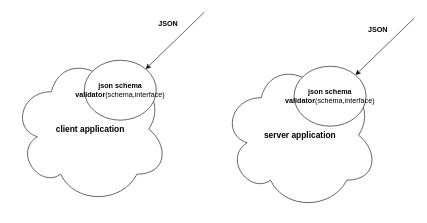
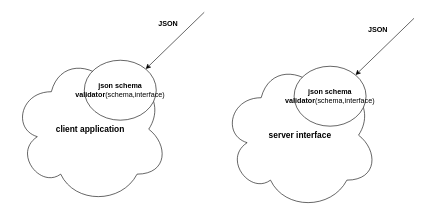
(300, 135) -> (300, 135)
